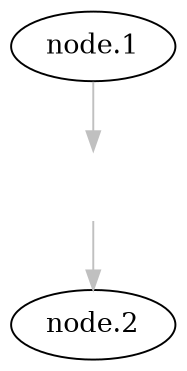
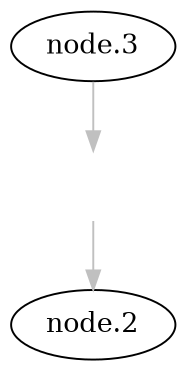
(93, 46) -> (93, 46)
